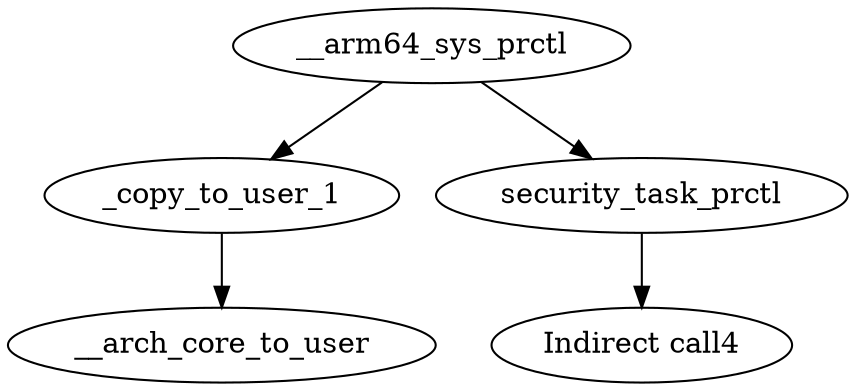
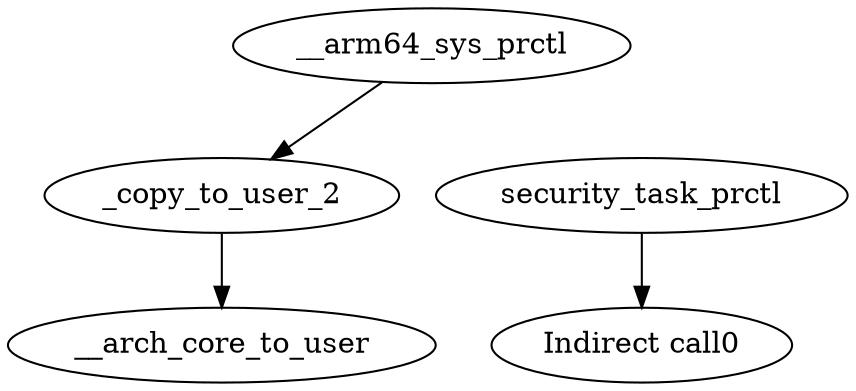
(528, 115) -> none
(222, 195) -> (222, 195)
(642, 345) -> (642, 345)
